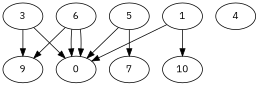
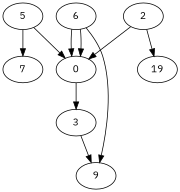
(183, 16) -> (143, 16)
(236, 16) -> none
(46, 40) -> (76, 92)
(183, 69) -> (157, 69)
